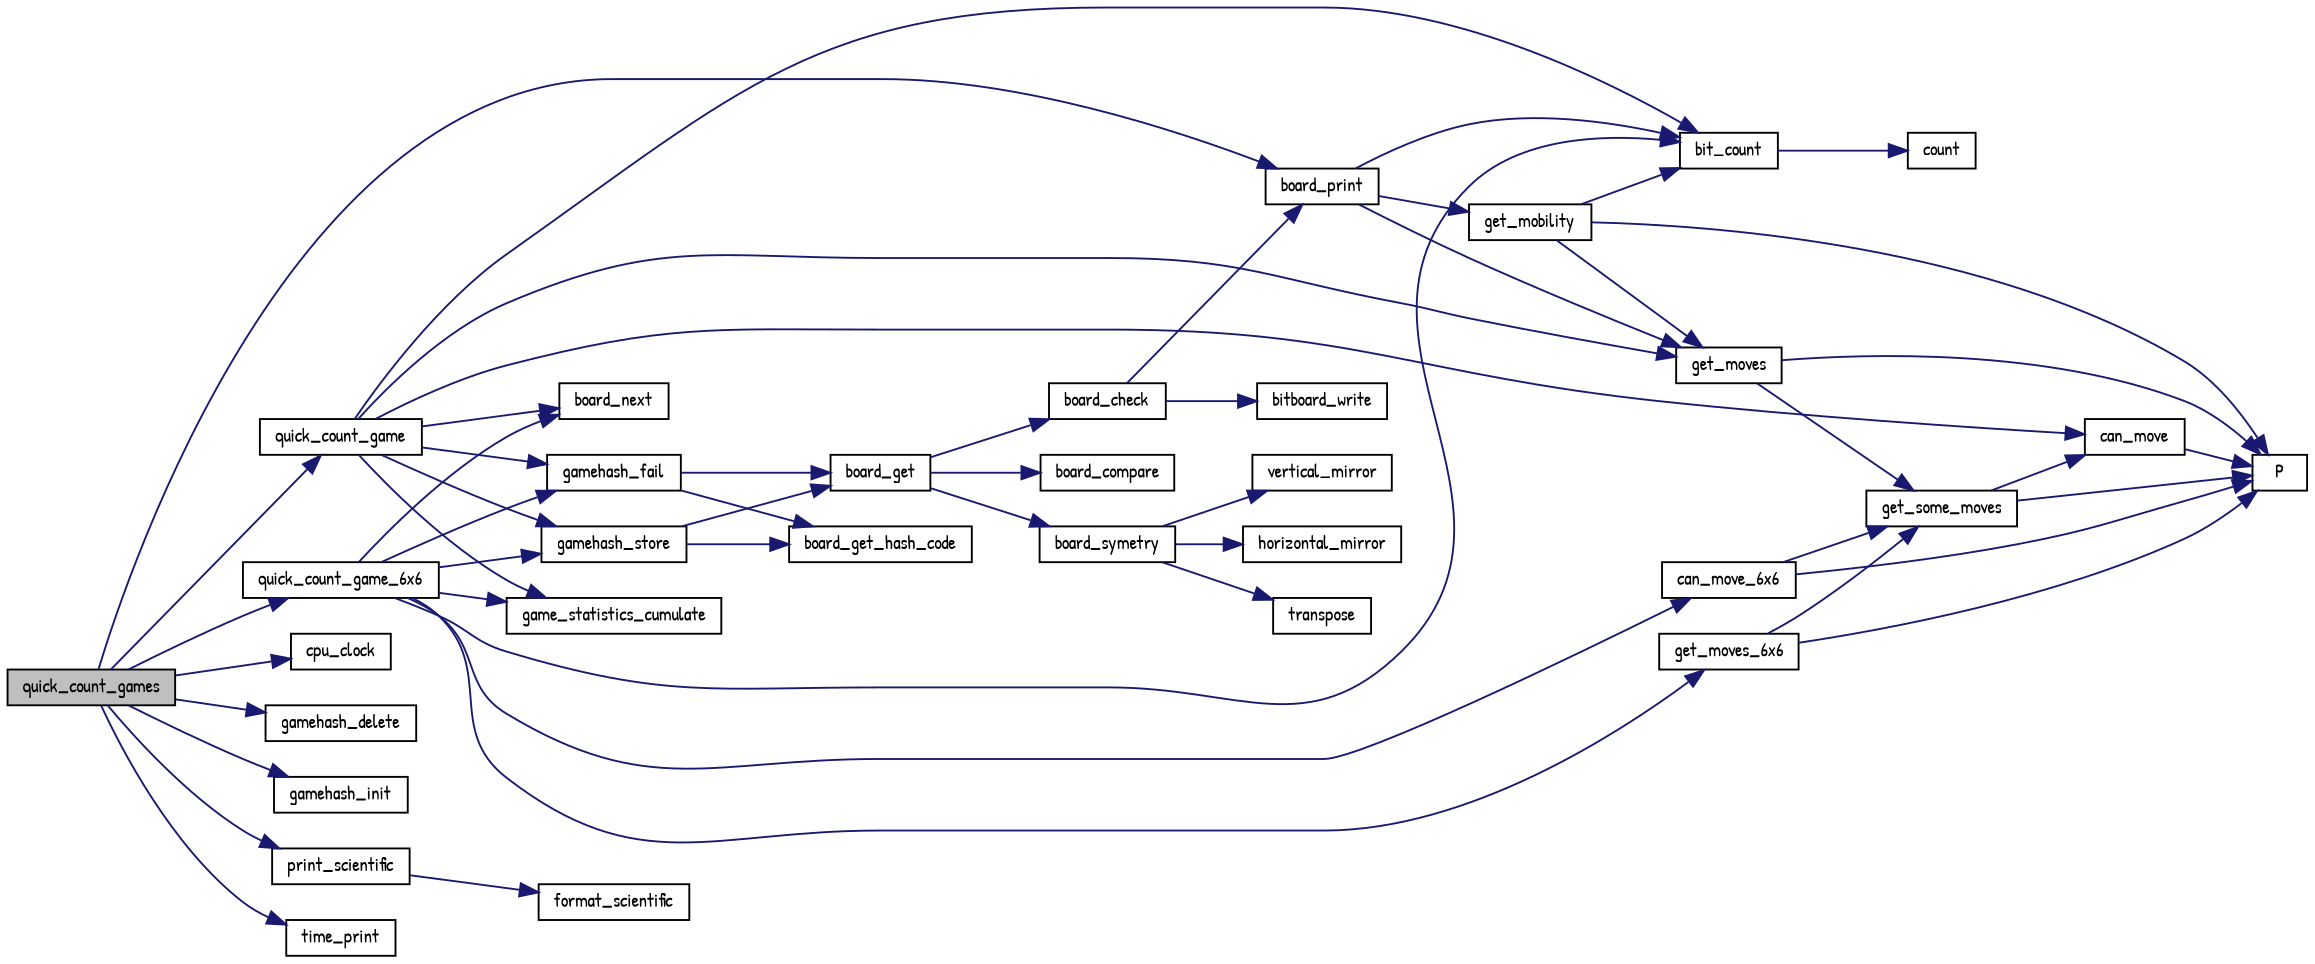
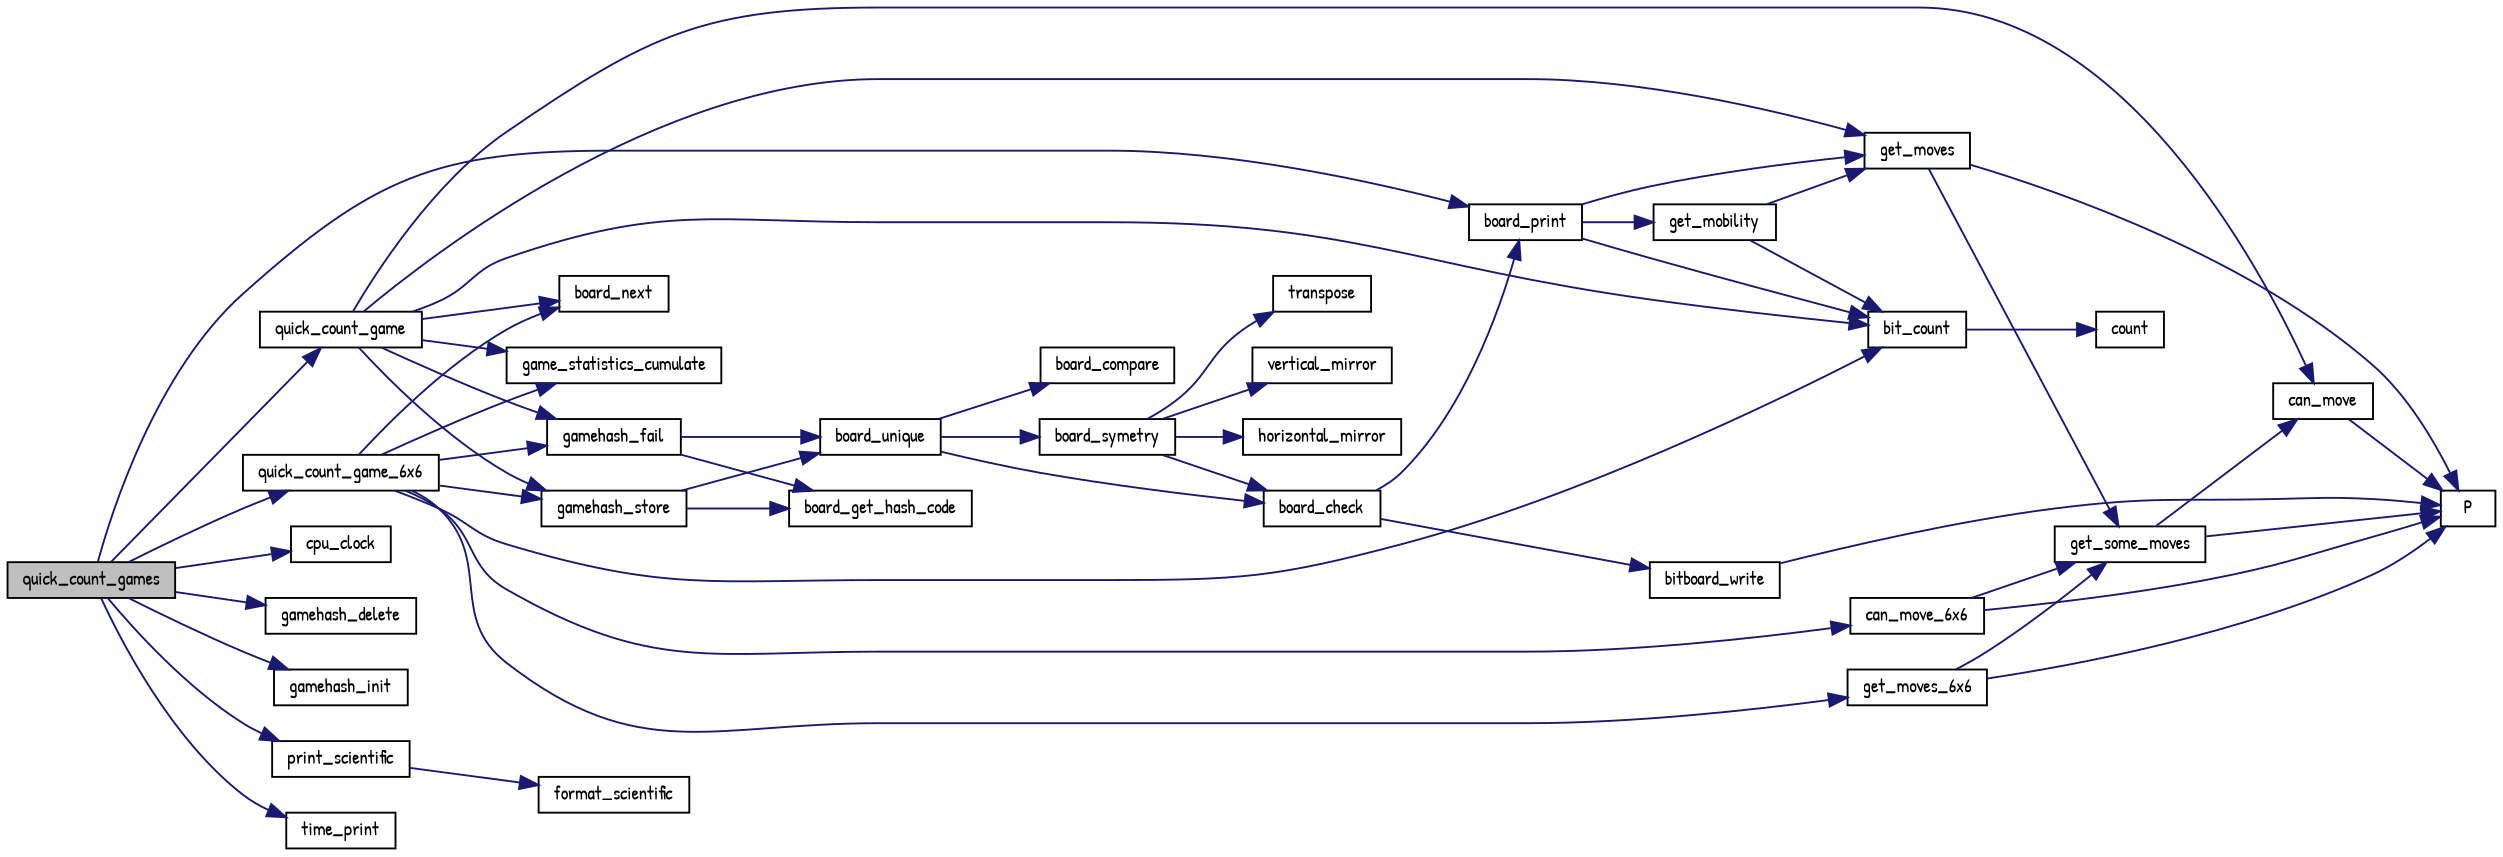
(1949, 268) -> (2082, 505)
none -> (1206, 470)
(880, 473) -> (880, 437)
